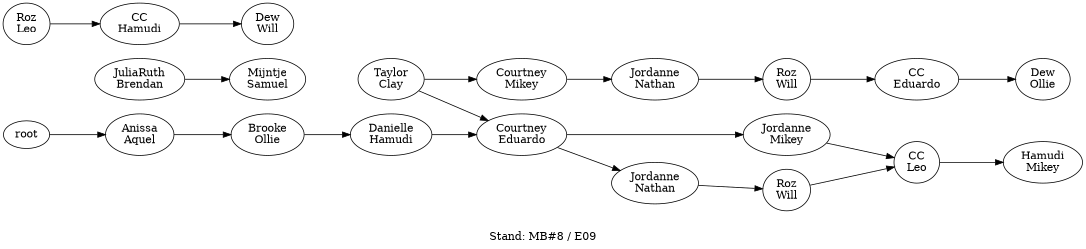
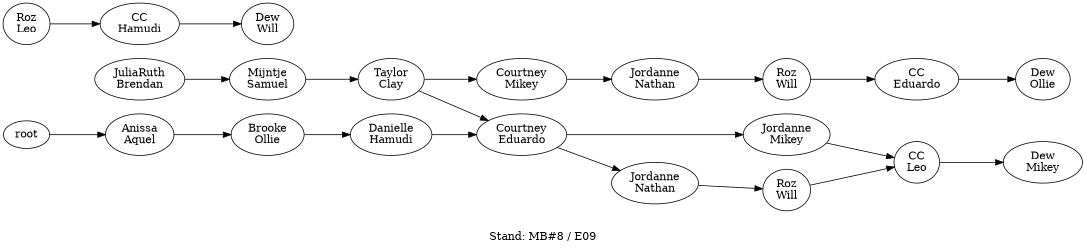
none -> (328, 79)
(1043, 162) -> (1043, 162)
